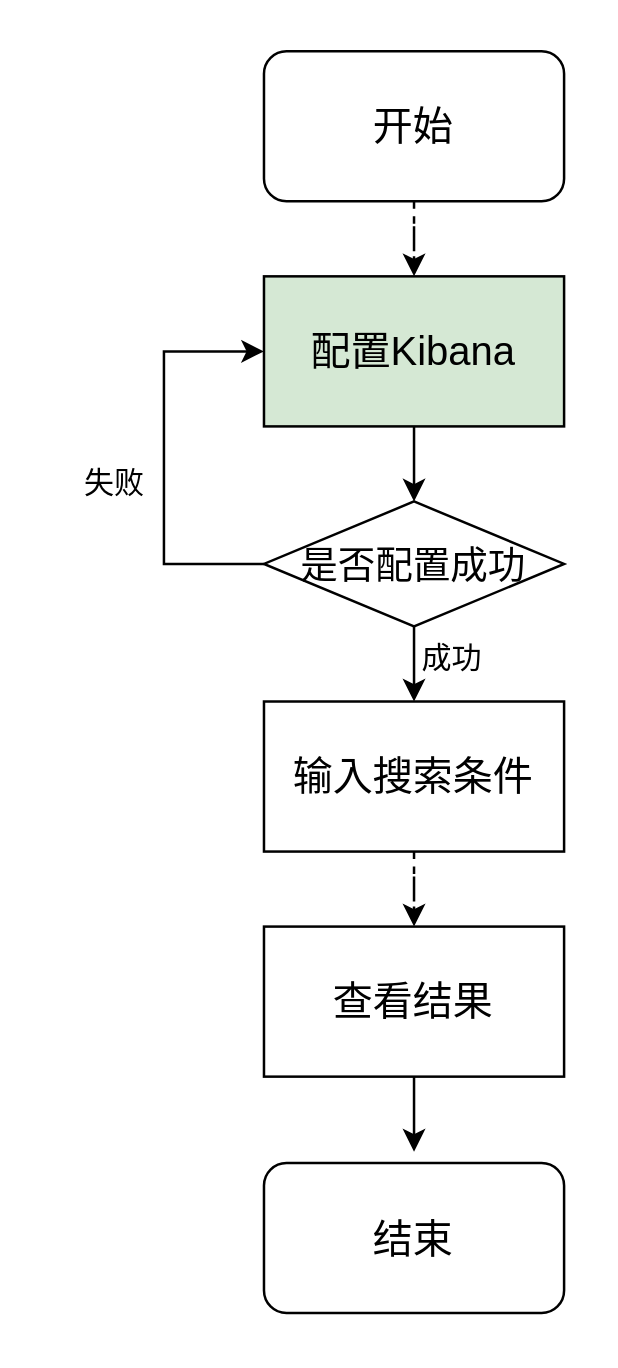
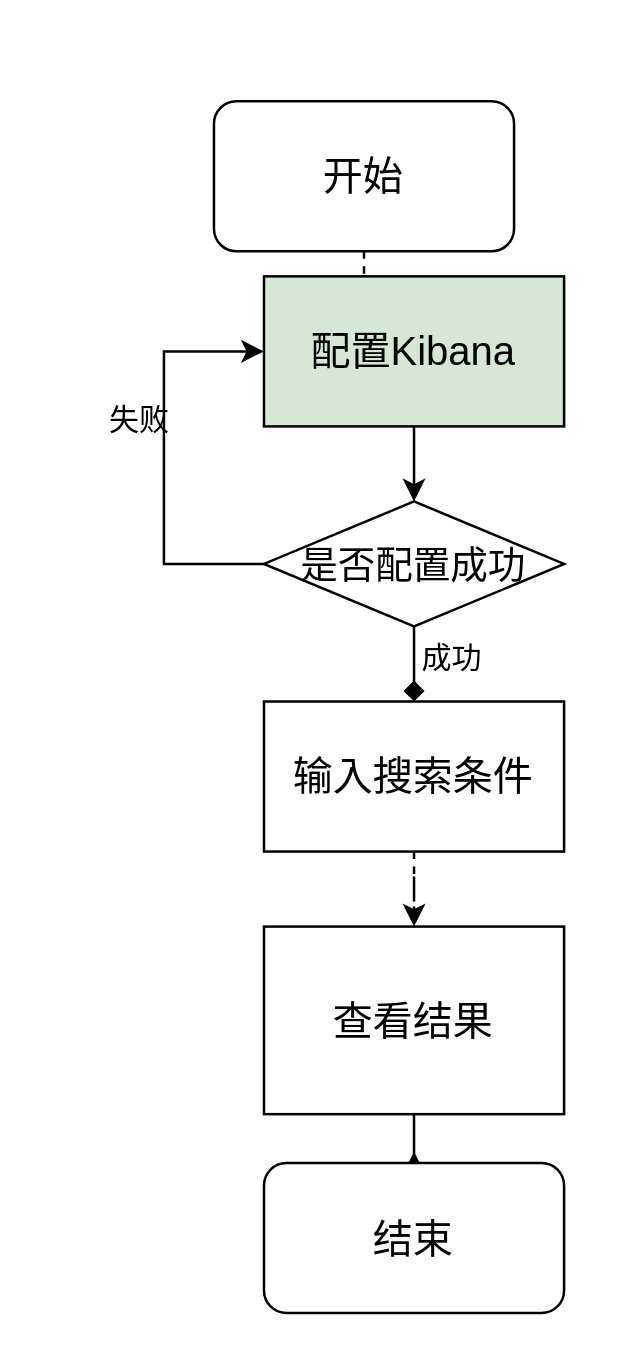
(414, 126) -> (364, 176)
(114, 484) -> (139, 421)
(414, 682) -> (414, 681)
(414, 1001) -> (414, 1020)
